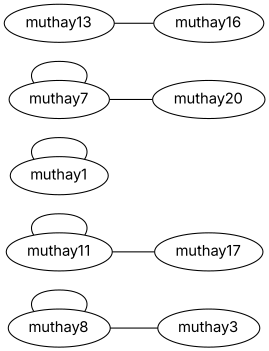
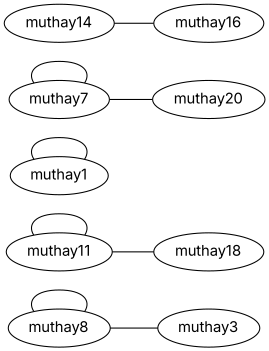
(59, 23) -> (59, 23)
(209, 252) -> (209, 252)
